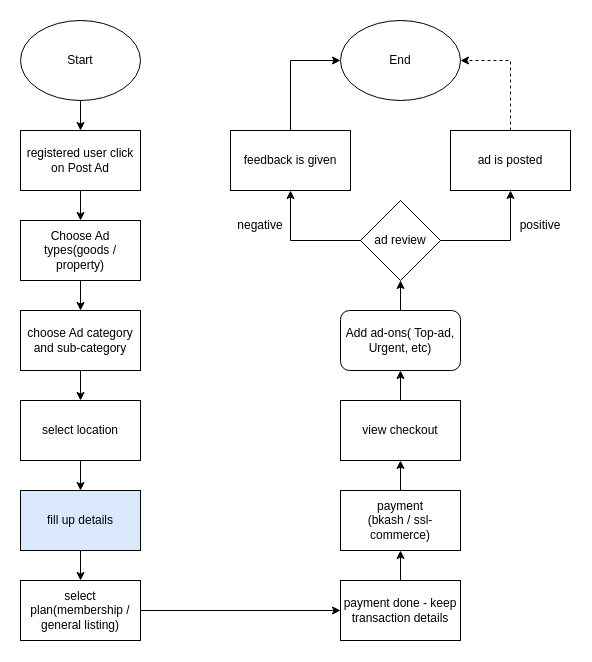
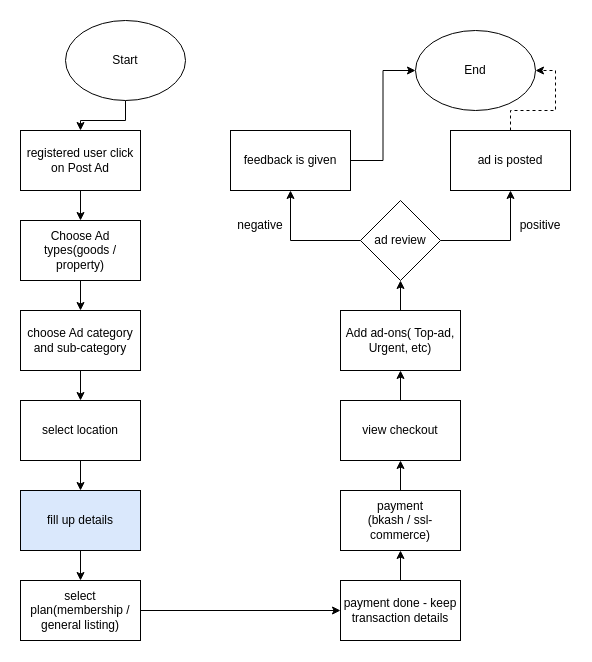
(81, 61) -> (126, 61)
(401, 61) -> (476, 71)
(401, 341) -> (401, 341)
